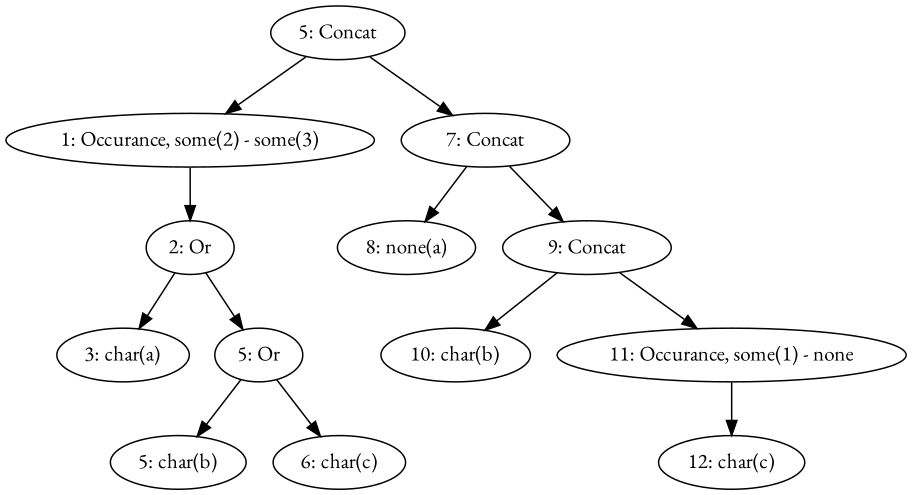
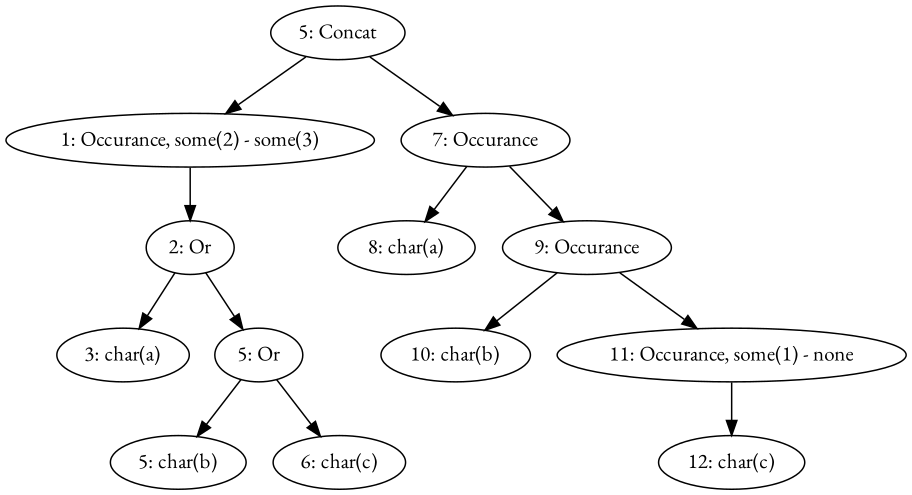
(486, 140) -> (486, 140)
(406, 248) -> (406, 248)
(587, 248) -> (587, 248)
